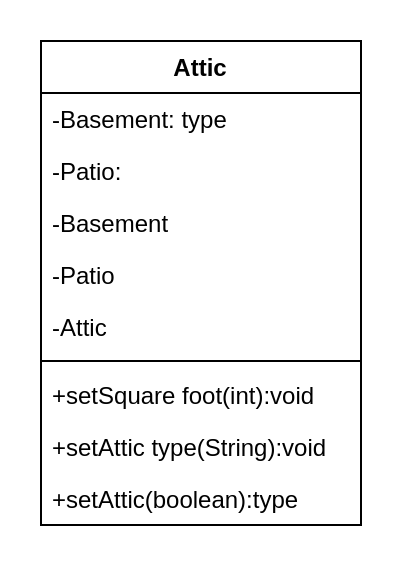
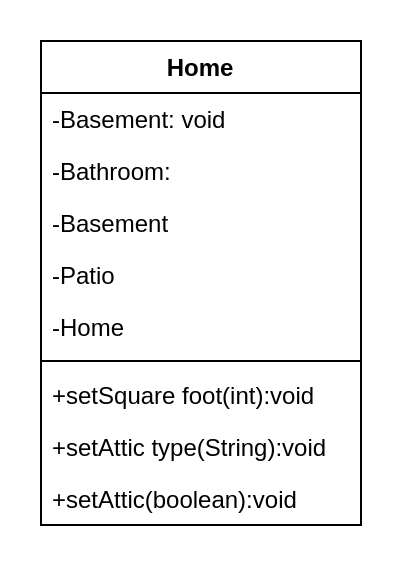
(200, 68) -> (200, 68)
(147, 120) -> (143, 120)
(93, 172) -> (116, 172)
(89, 328) -> (86, 328)
(197, 500) -> (194, 500)
